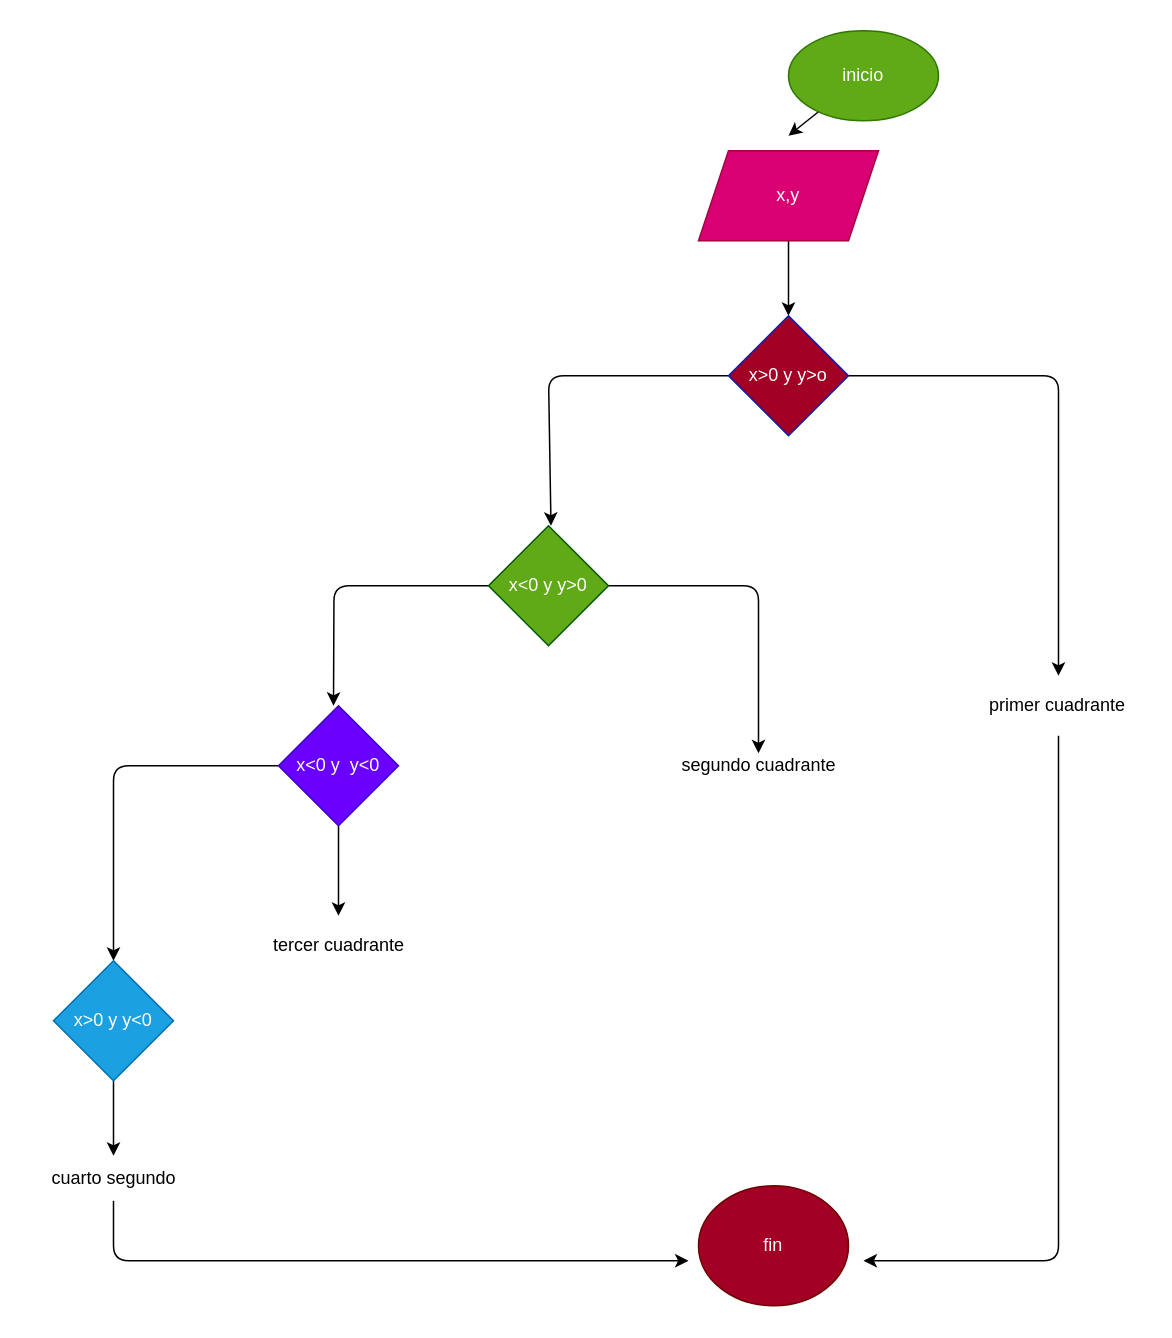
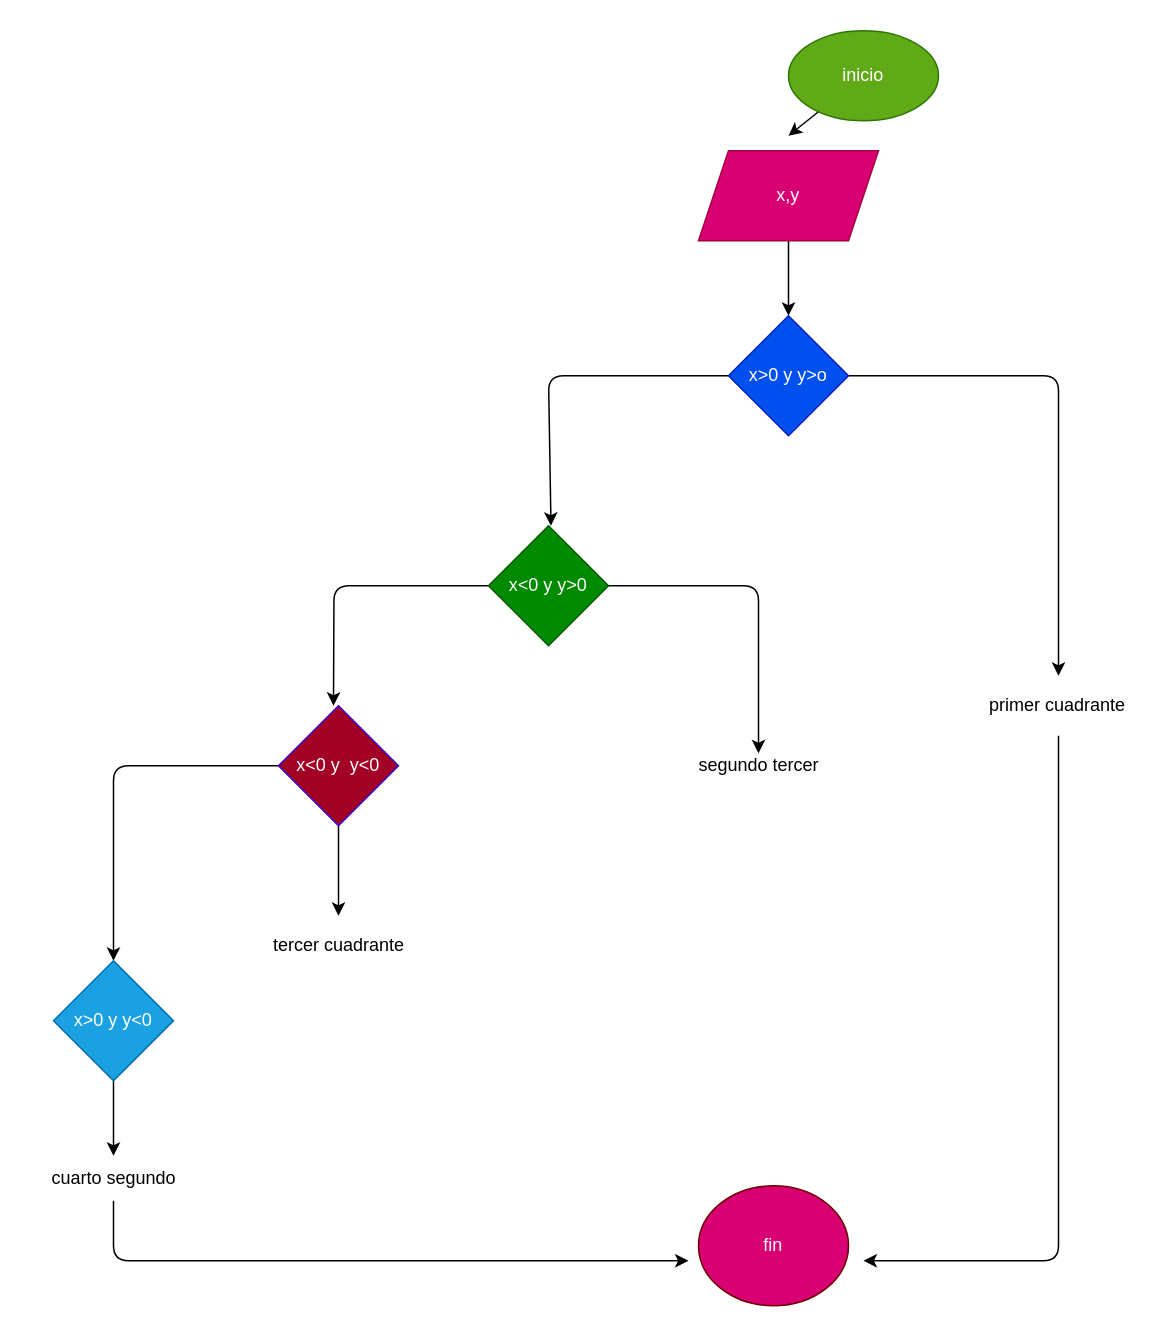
(788, 376) -> (788, 376)
(548, 586) -> (548, 586)
(338, 766) -> (338, 766)
(759, 766) -> (759, 766)
(773, 1246) -> (773, 1246)
